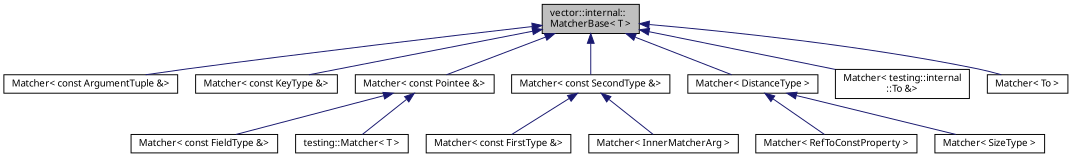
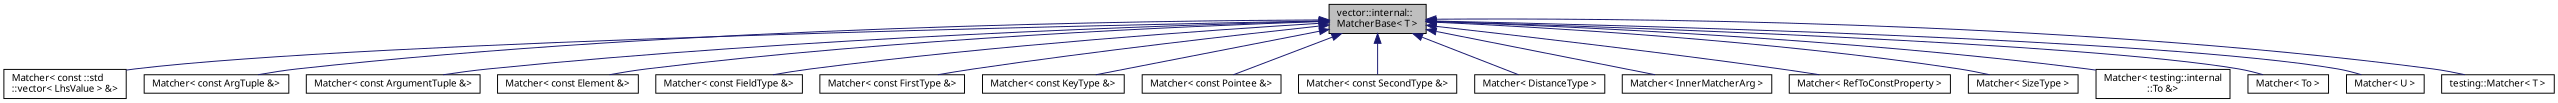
none -> (65, 84)
none -> (216, 84)
none -> (568, 84)
none -> (2385, 84)
(310, 115) -> (1046, 44)
(876, 115) -> (1741, 43)
(540, 116) -> (1128, 48)
(384, 117) -> (1952, 29)
(631, 117) -> (1546, 53)
(799, 117) -> (1628, 49)
